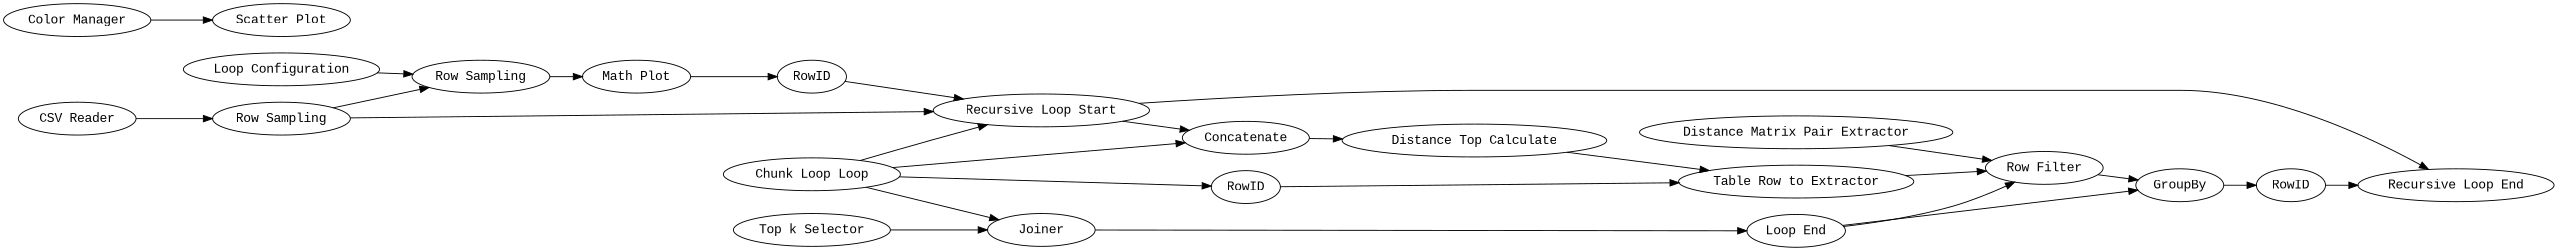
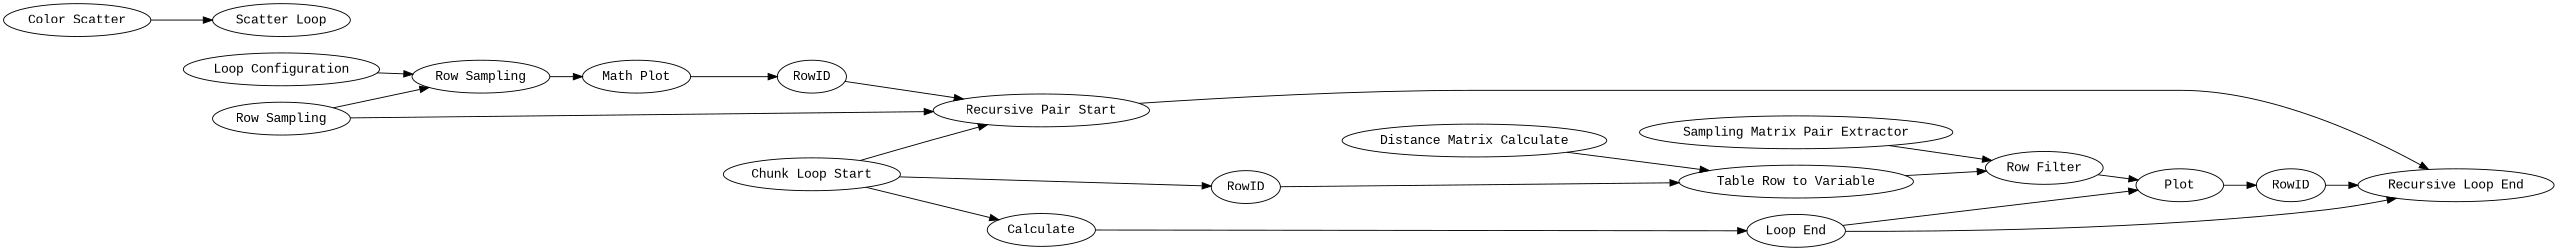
(77, 20) -> (77, 20)
(281, 20) -> (281, 20)
(1041, 110) -> (1041, 110)
(77, 119) -> none
(1796, 132) -> (1796, 132)
(1246, 138) -> none
(1474, 141) -> (1474, 141)
(812, 174) -> (812, 174)
(1796, 182) -> (1796, 182)
(2180, 185) -> (2180, 185)
(1951, 207) -> (2117, 226)
(812, 230) -> none
(1041, 230) -> (1041, 230)
